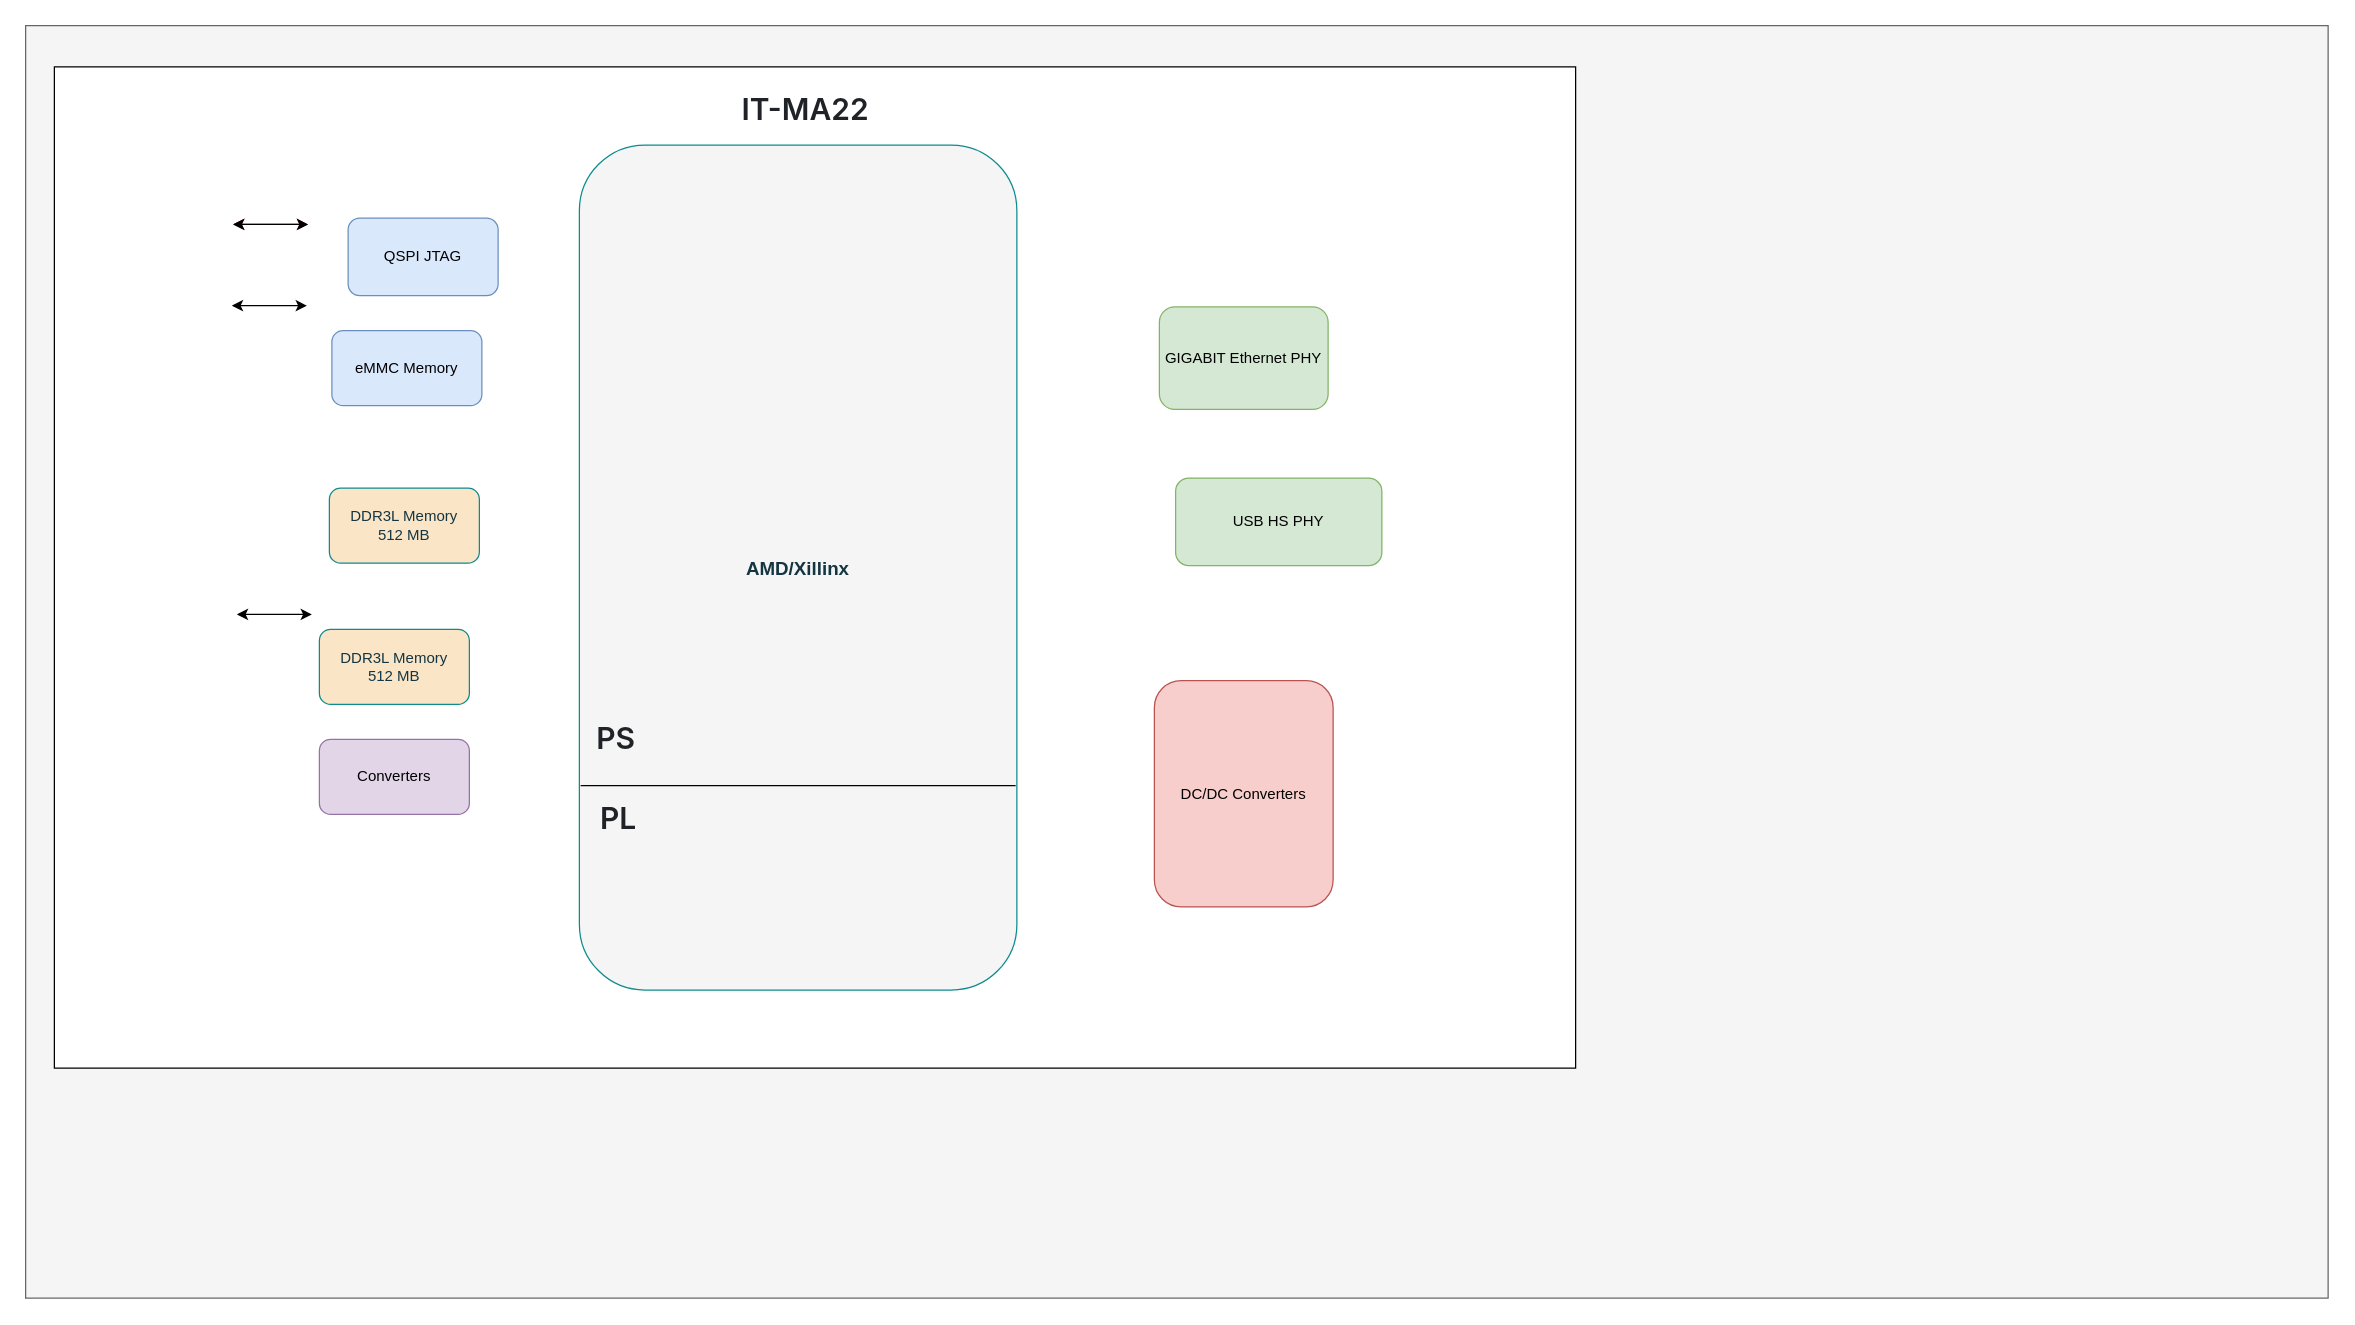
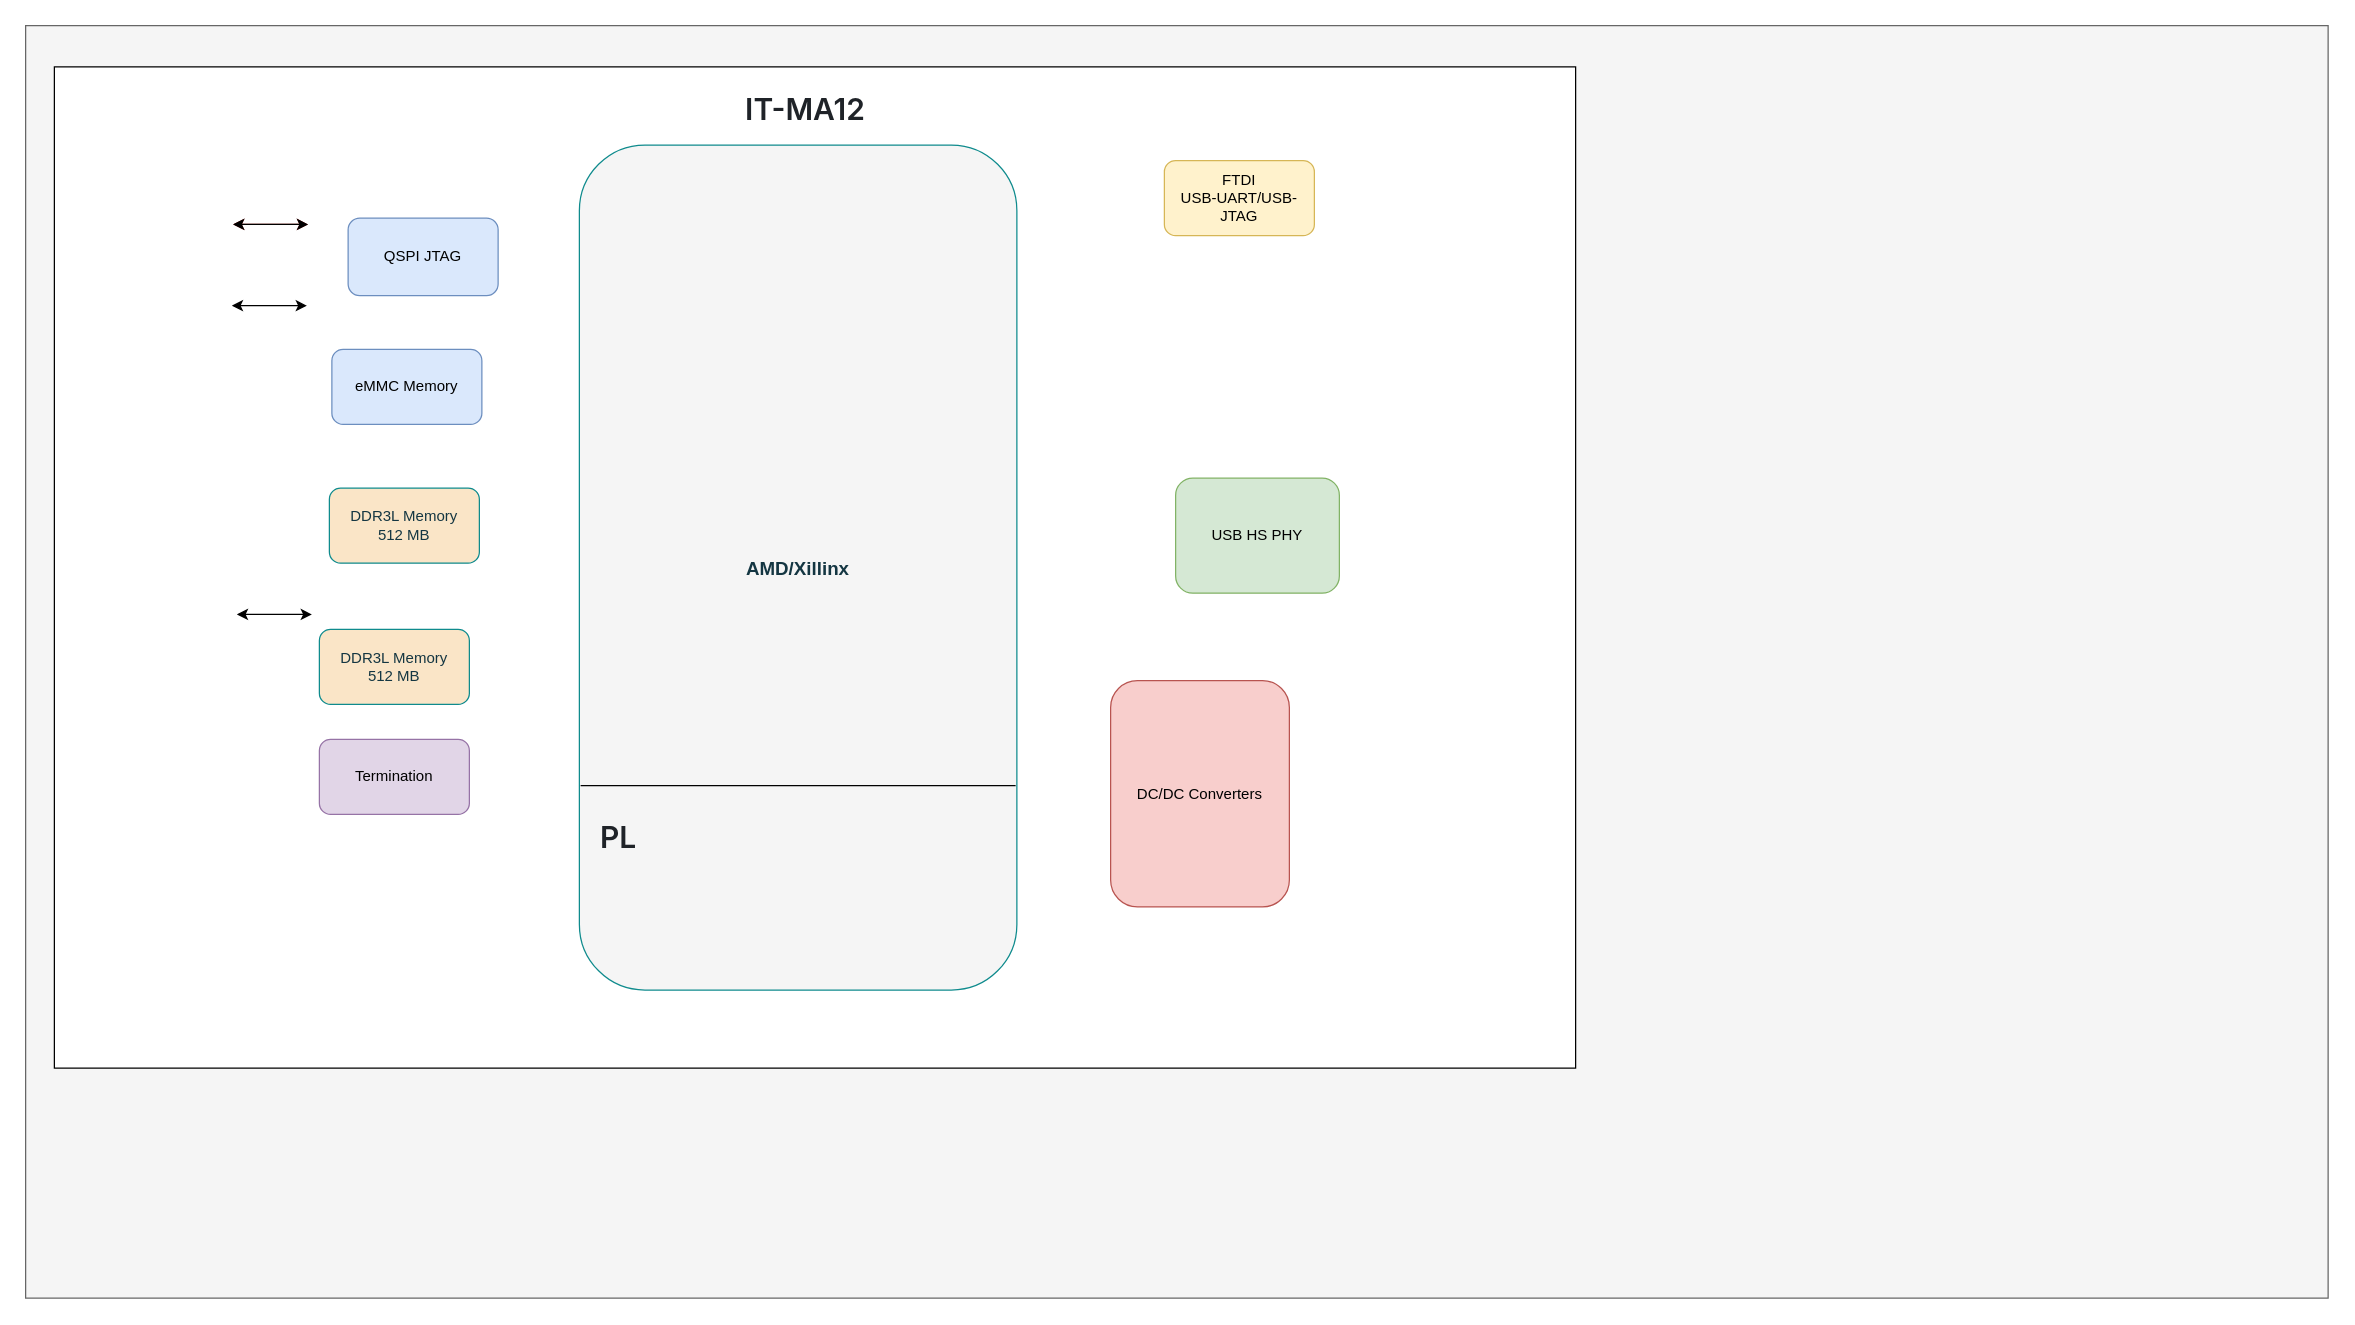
(806, 114) -> (806, 114)
none -> (1239, 198)
(1244, 358) -> none
(407, 368) -> (407, 387)
(1279, 522) -> (1258, 536)
(616, 743) -> none
(394, 777) -> (394, 777)
(1244, 794) -> (1200, 794)
(619, 823) -> (619, 841)
